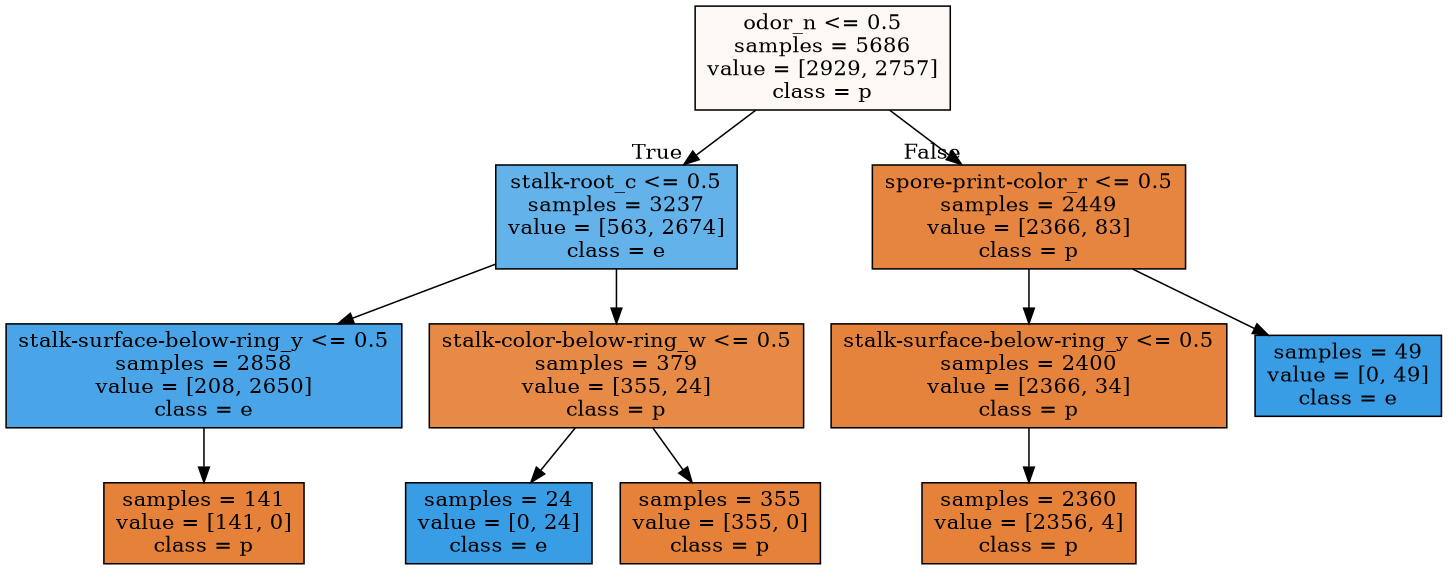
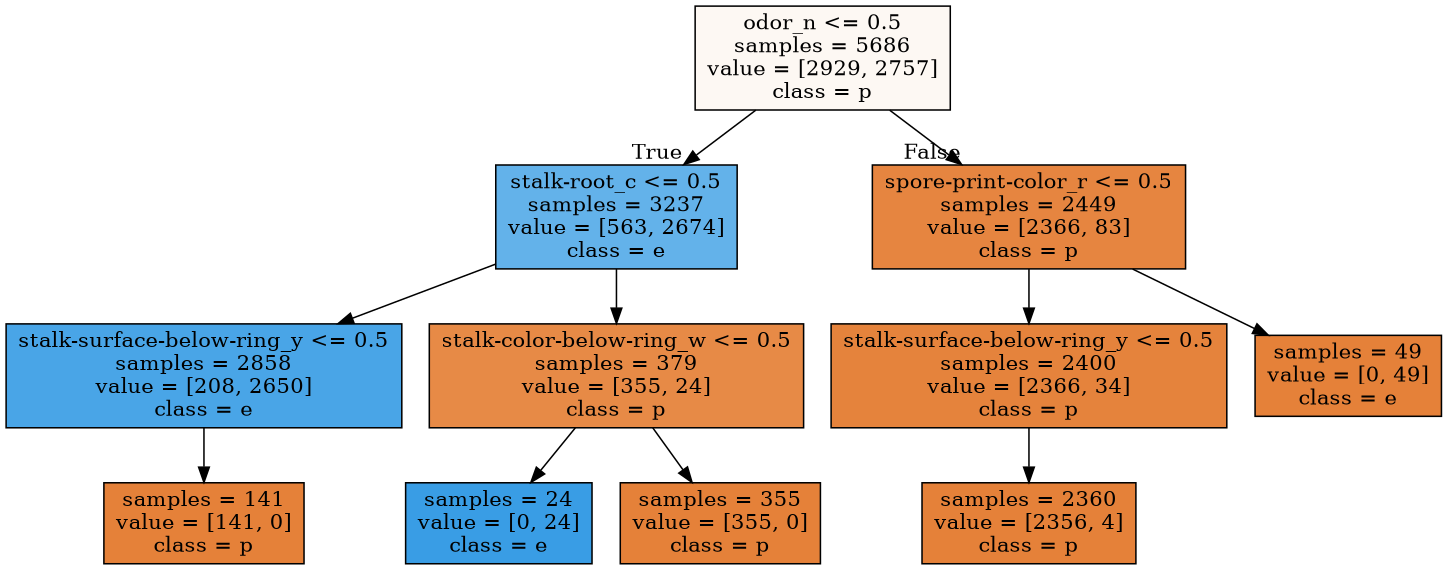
(1348, 376) -> (1348, 376)
